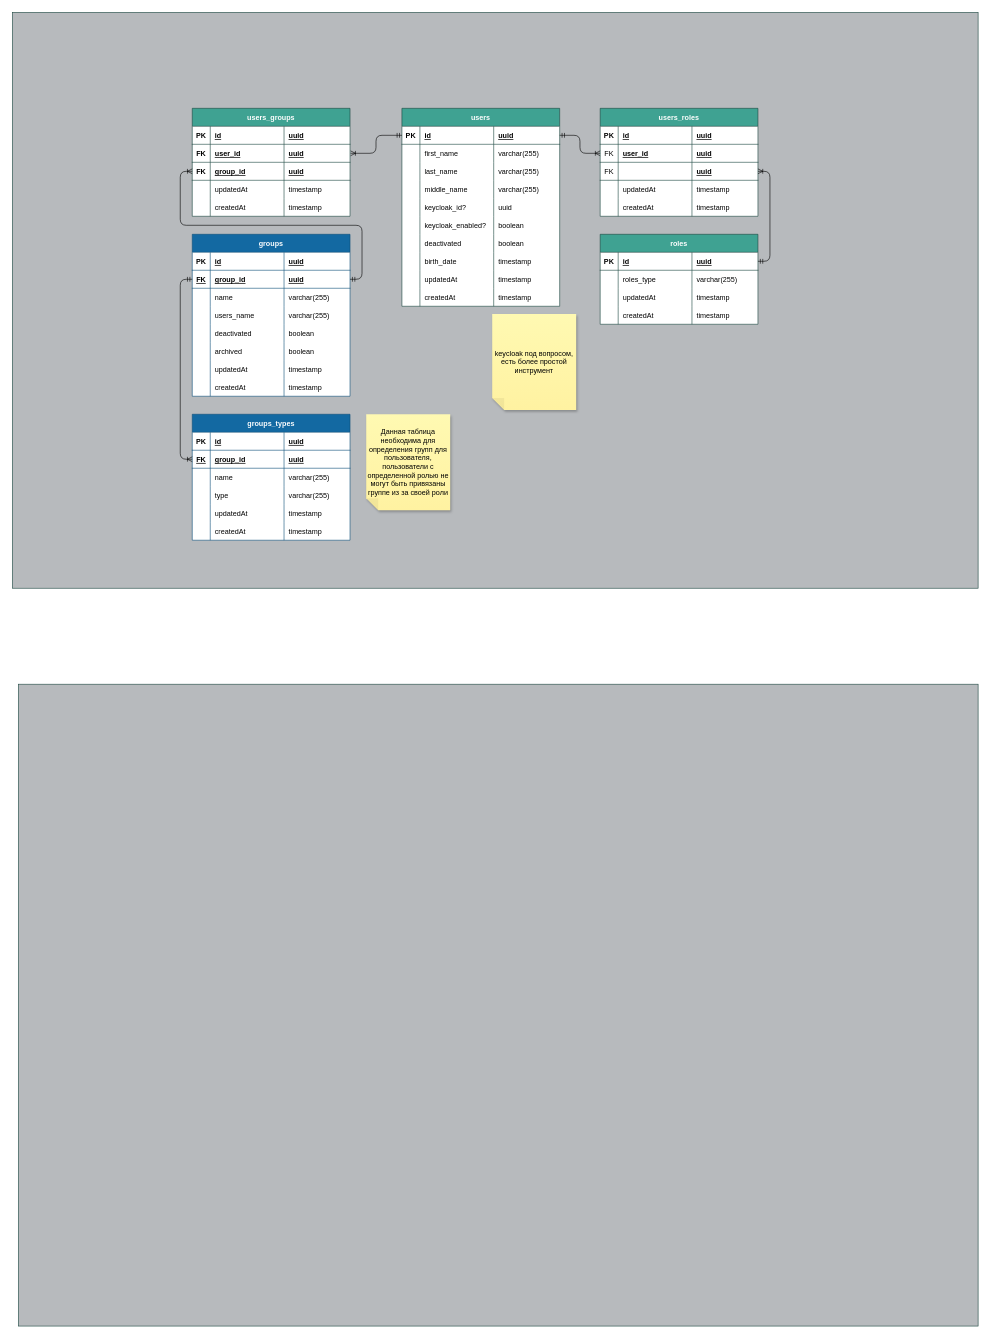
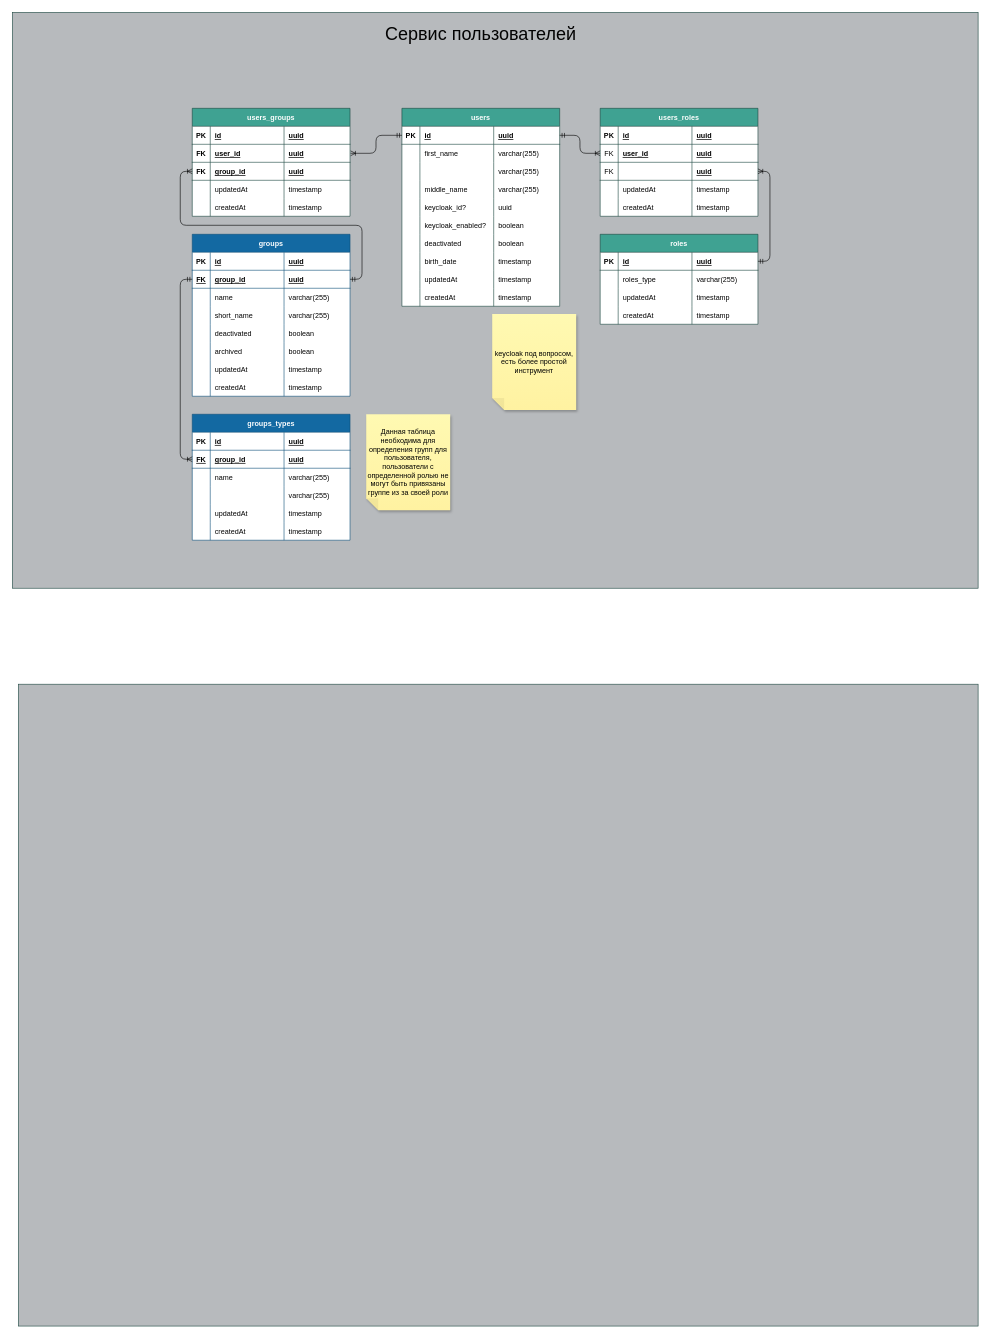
none -> (481, 33)
(457, 171) -> none
(235, 316) -> (235, 316)
(247, 495) -> none
